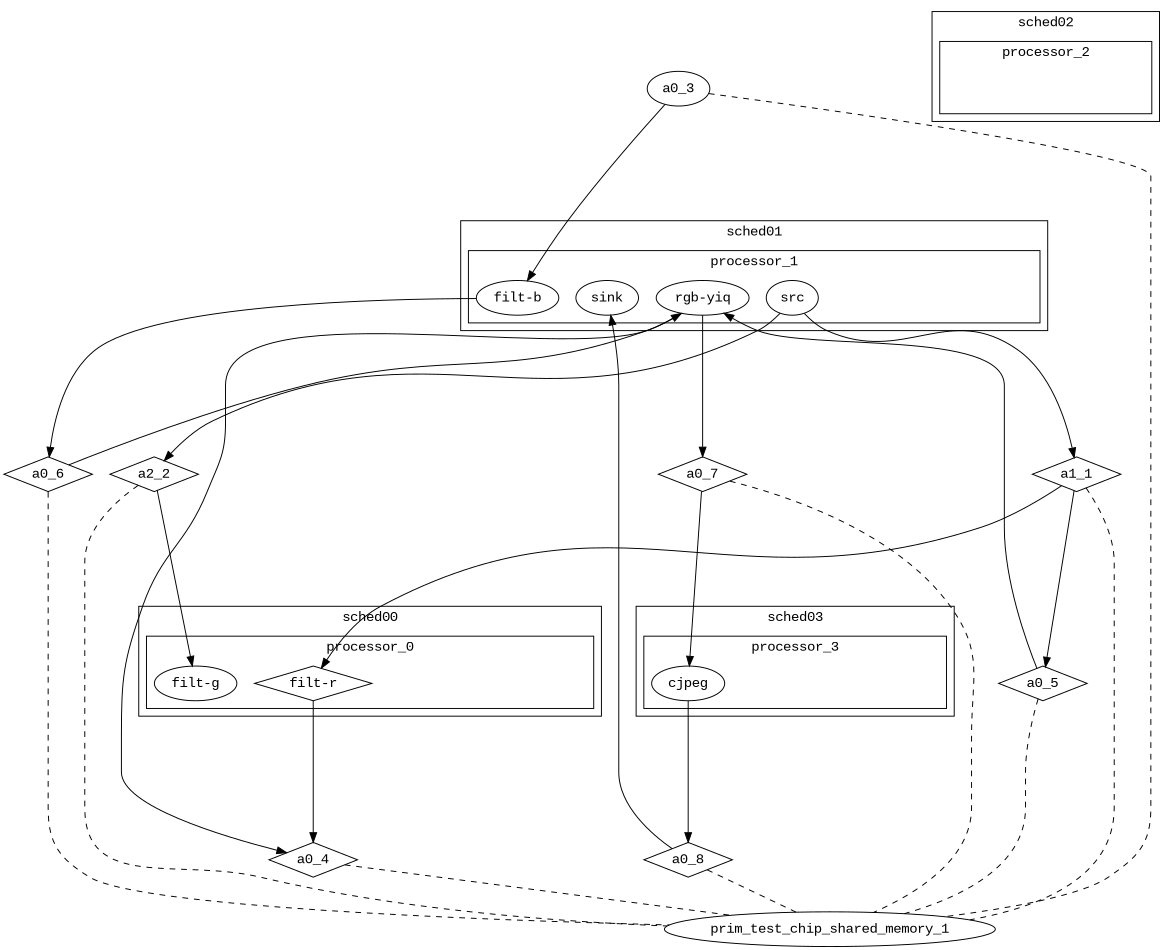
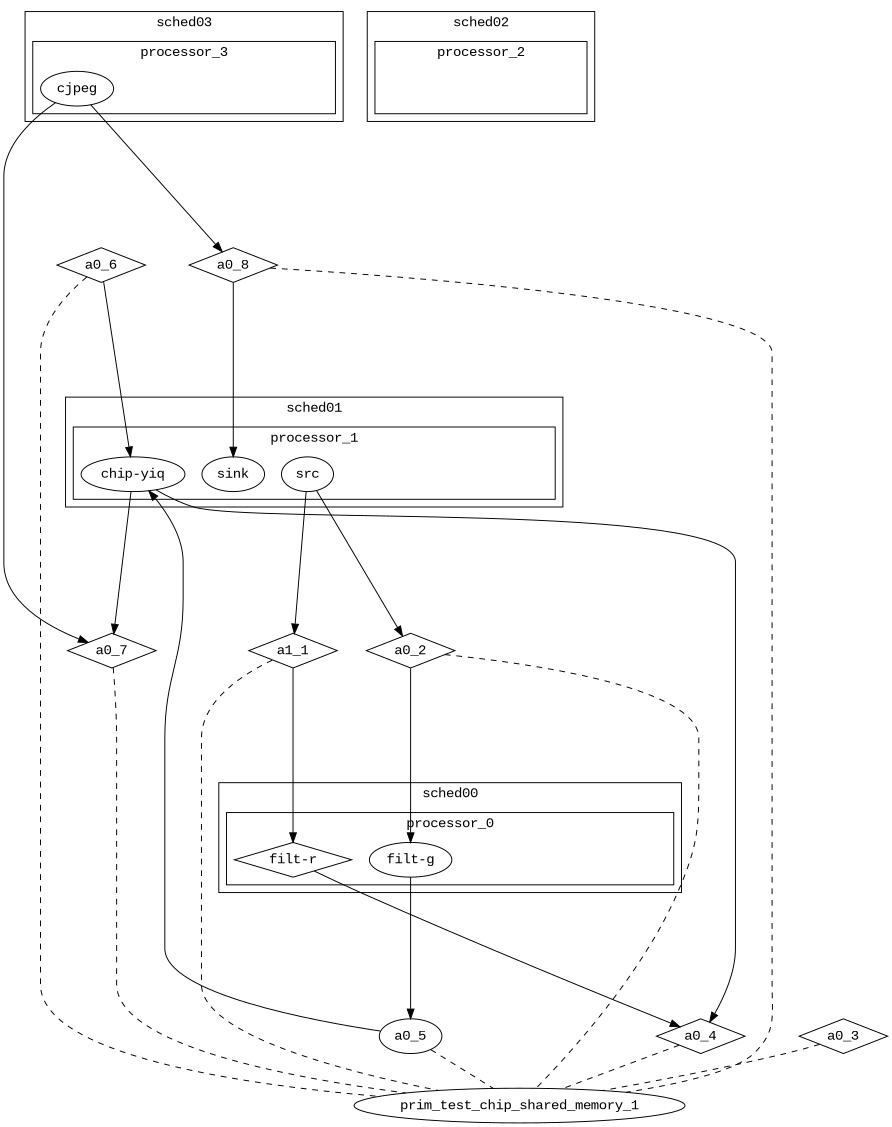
(679, 89) -> (843, 1036)
(518, 298) -> none
(703, 298) -> (133, 474)
(154, 474) -> (411, 651)
(696, 574) -> (4, 379)
(1061, 574) -> (411, 943)
(1043, 683) -> (411, 1036)
